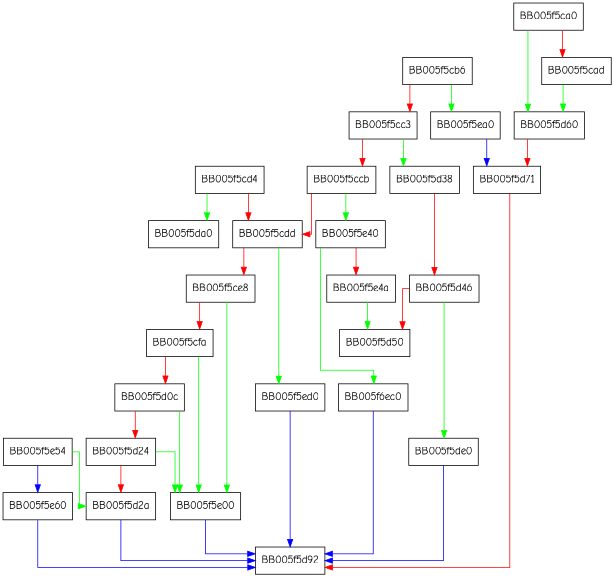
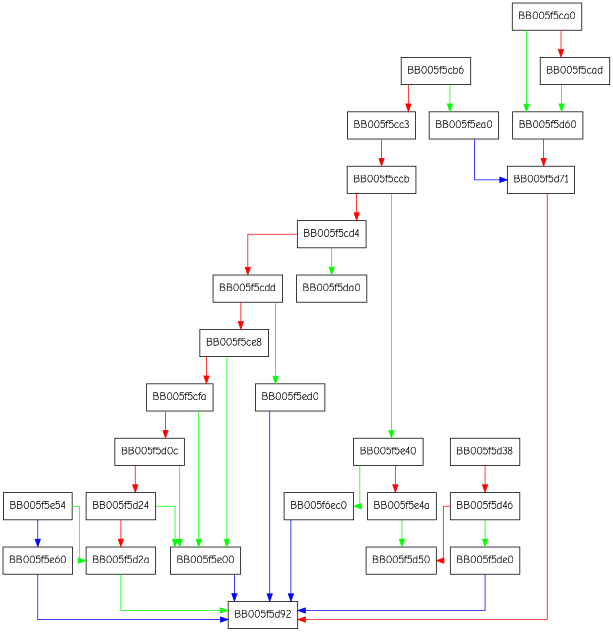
(403, 149) -> none
(311, 215) -> (357, 203)
(164, 561) -> (152, 610)
